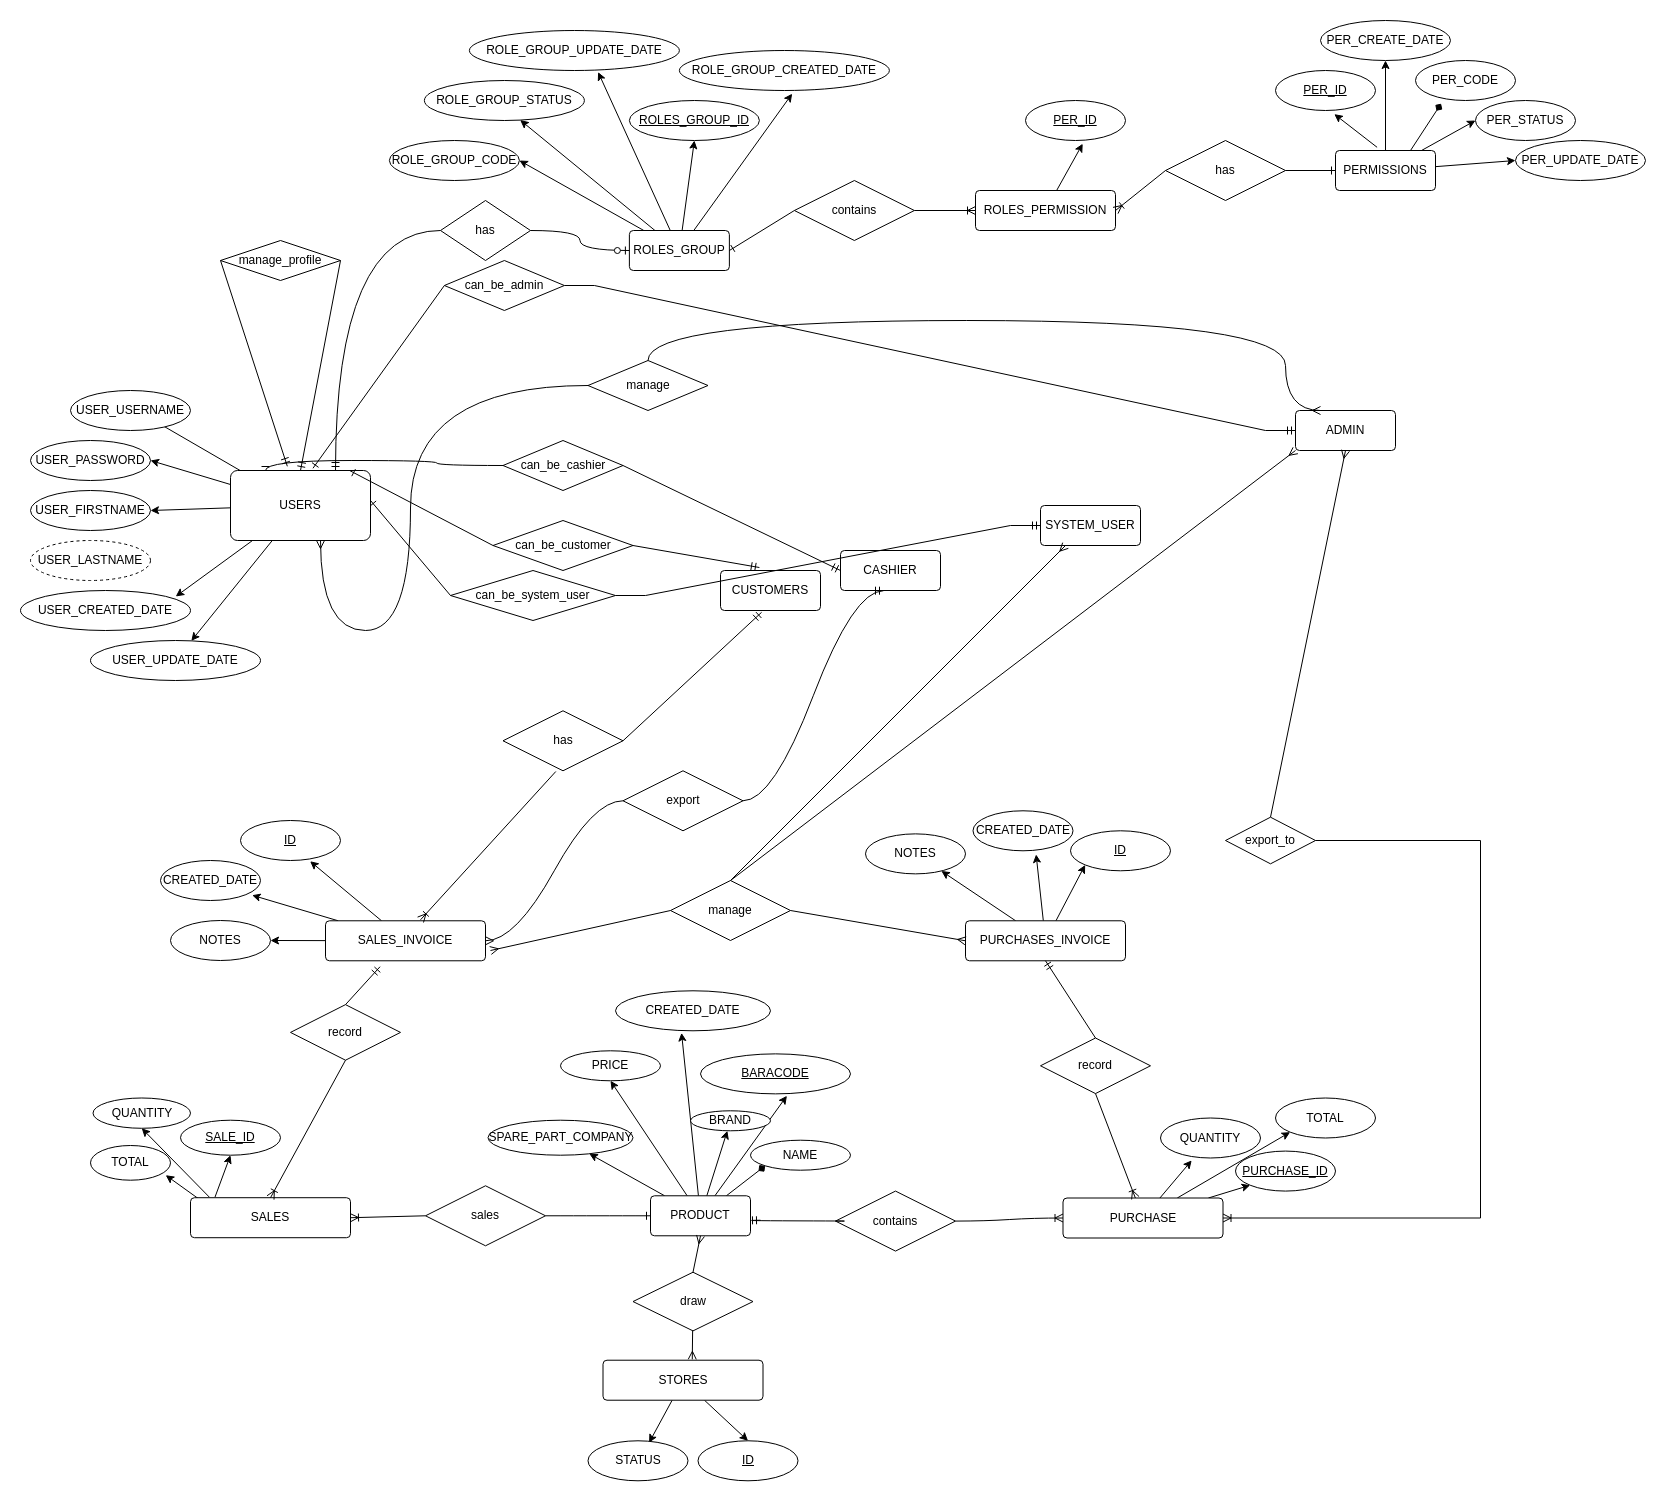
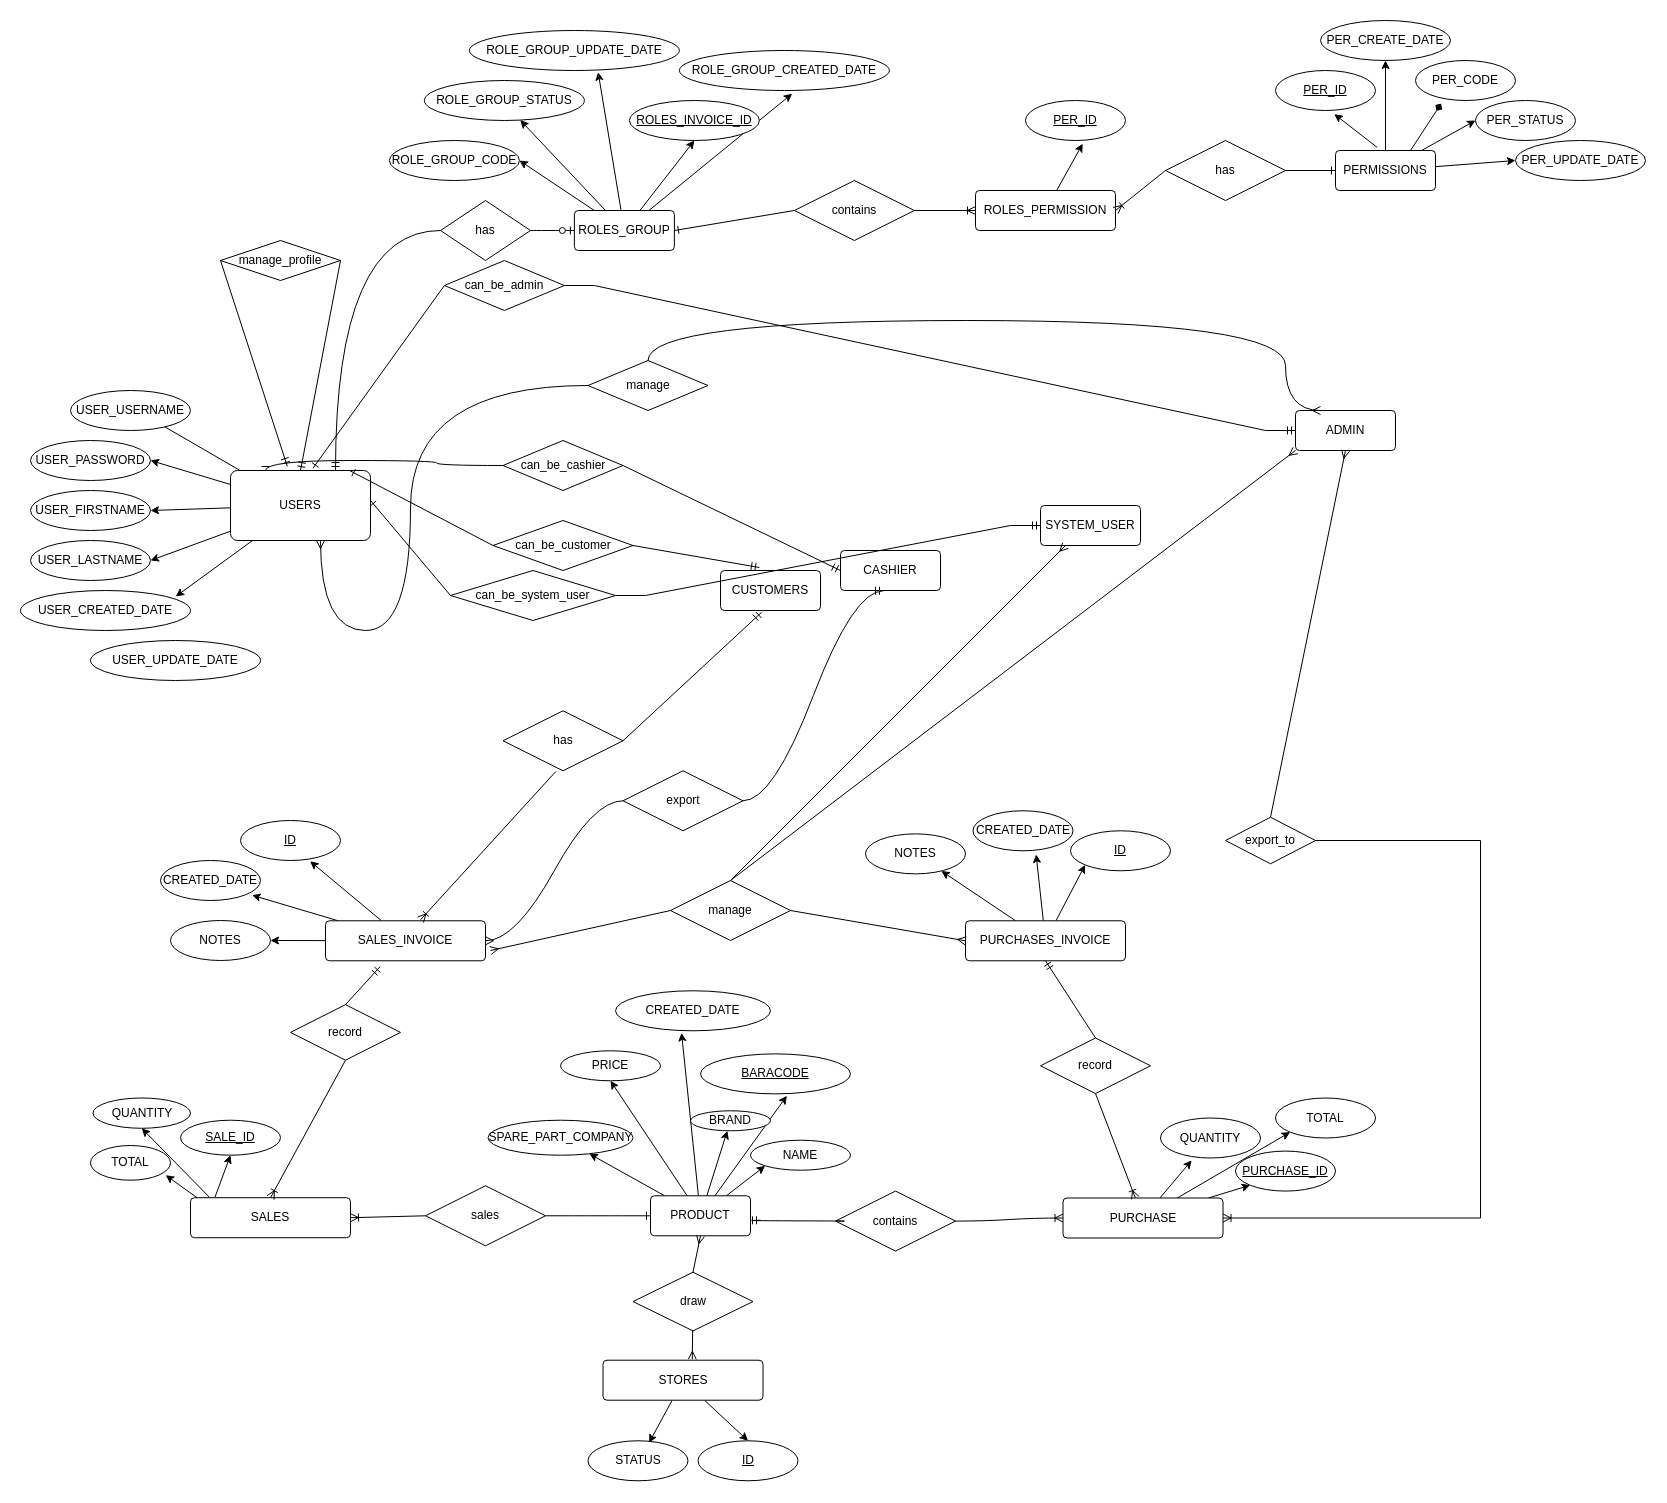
(695, 121) -> (695, 121)
(679, 251) -> (624, 231)
(91, 561) -> (91, 561)
(234, 588) -> (193, 545)
(758, 1171) -> (759, 1171)
